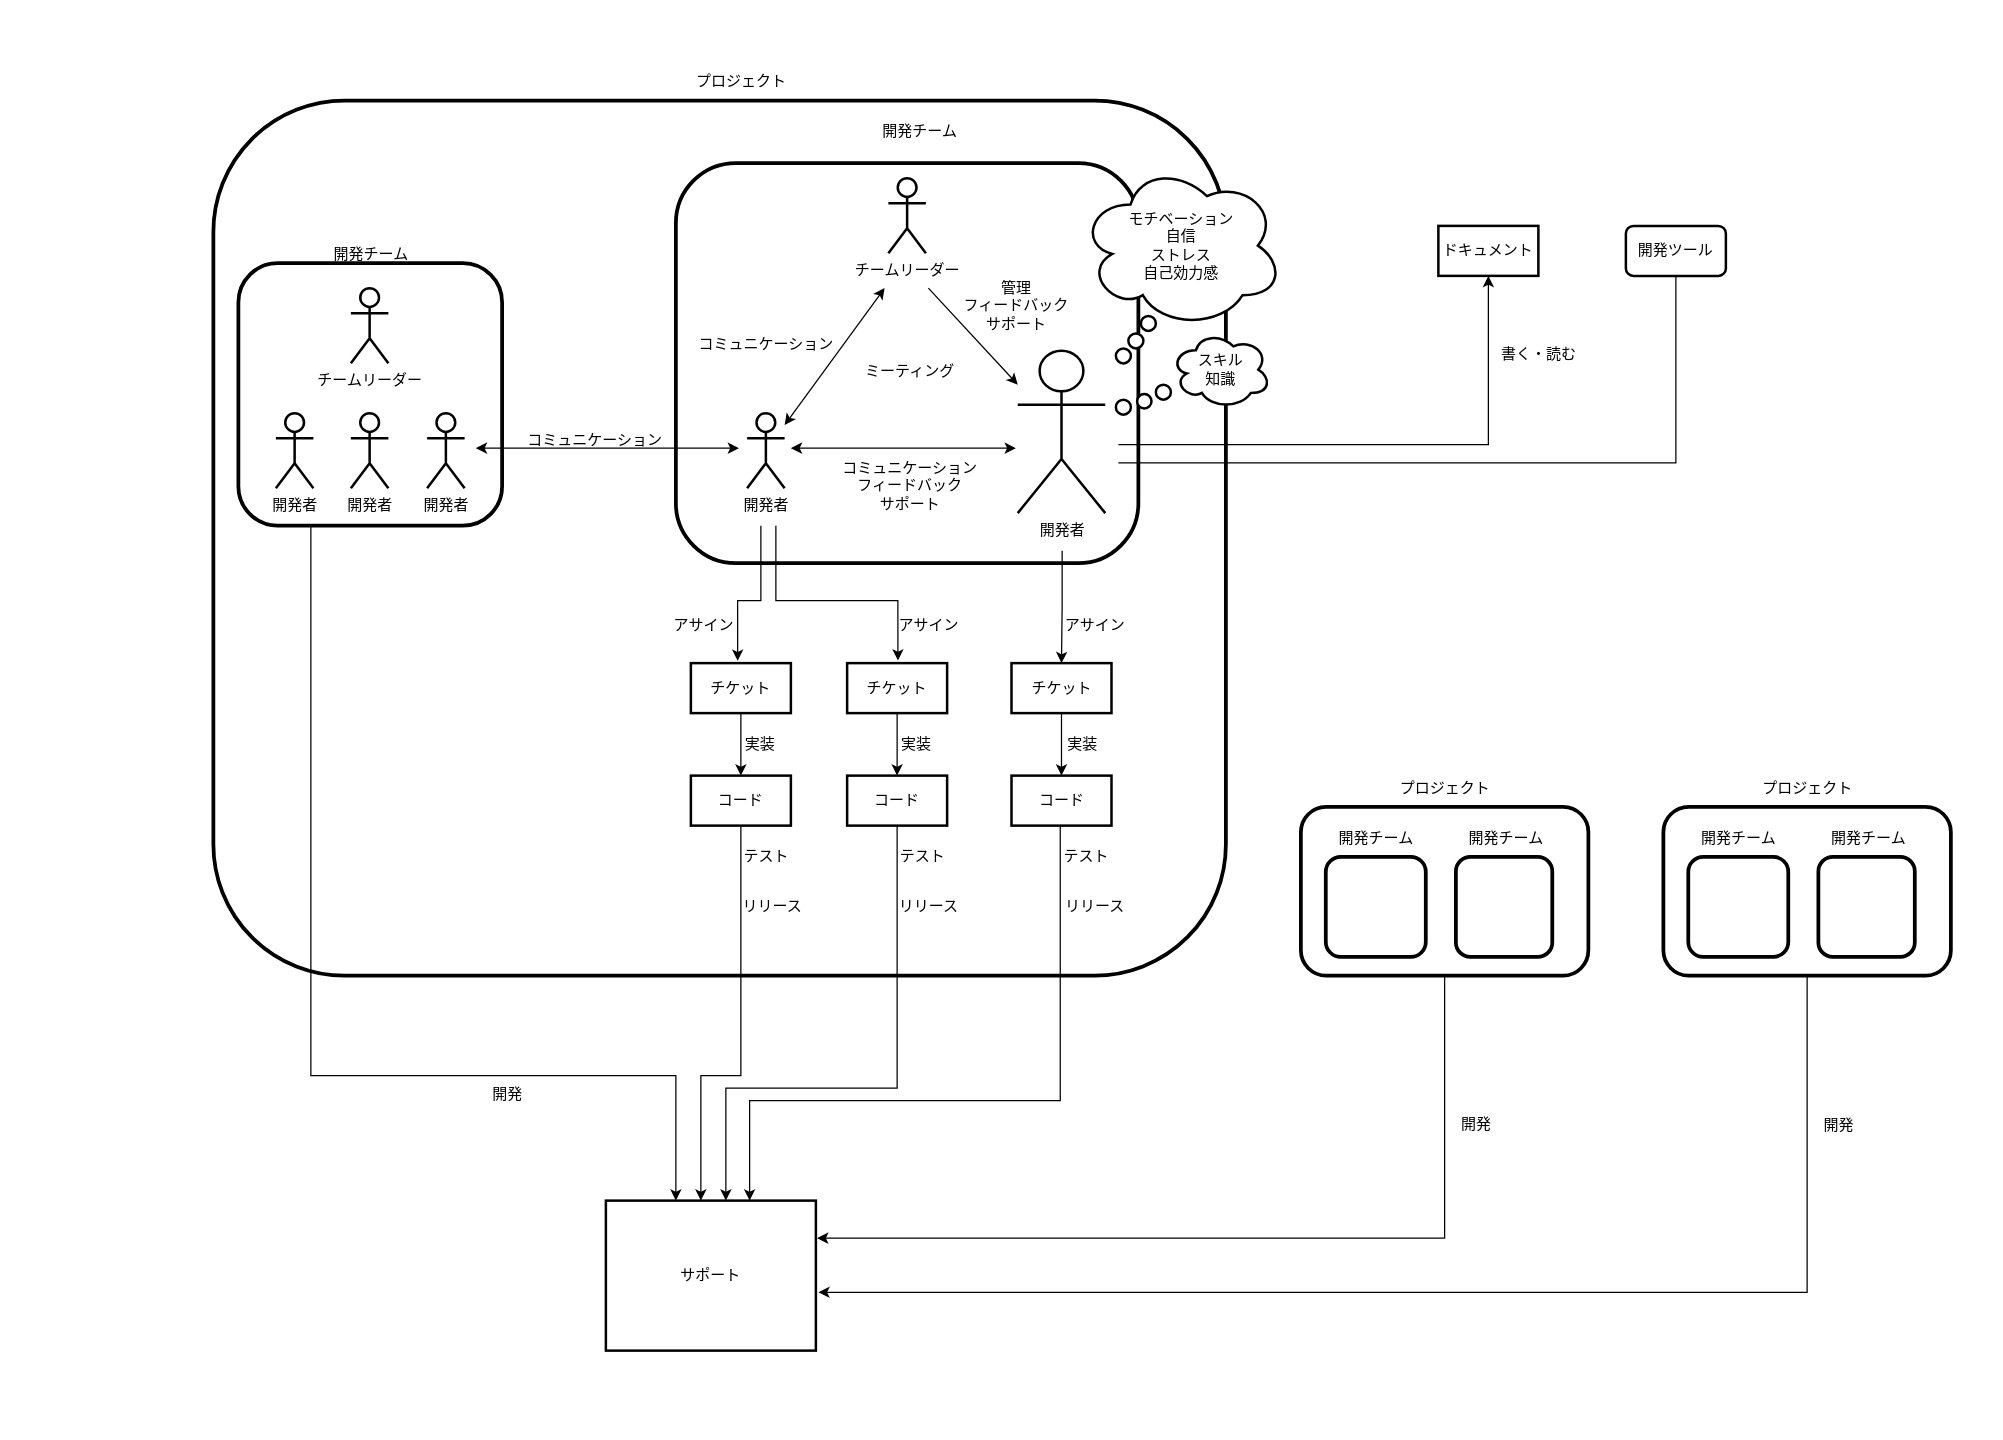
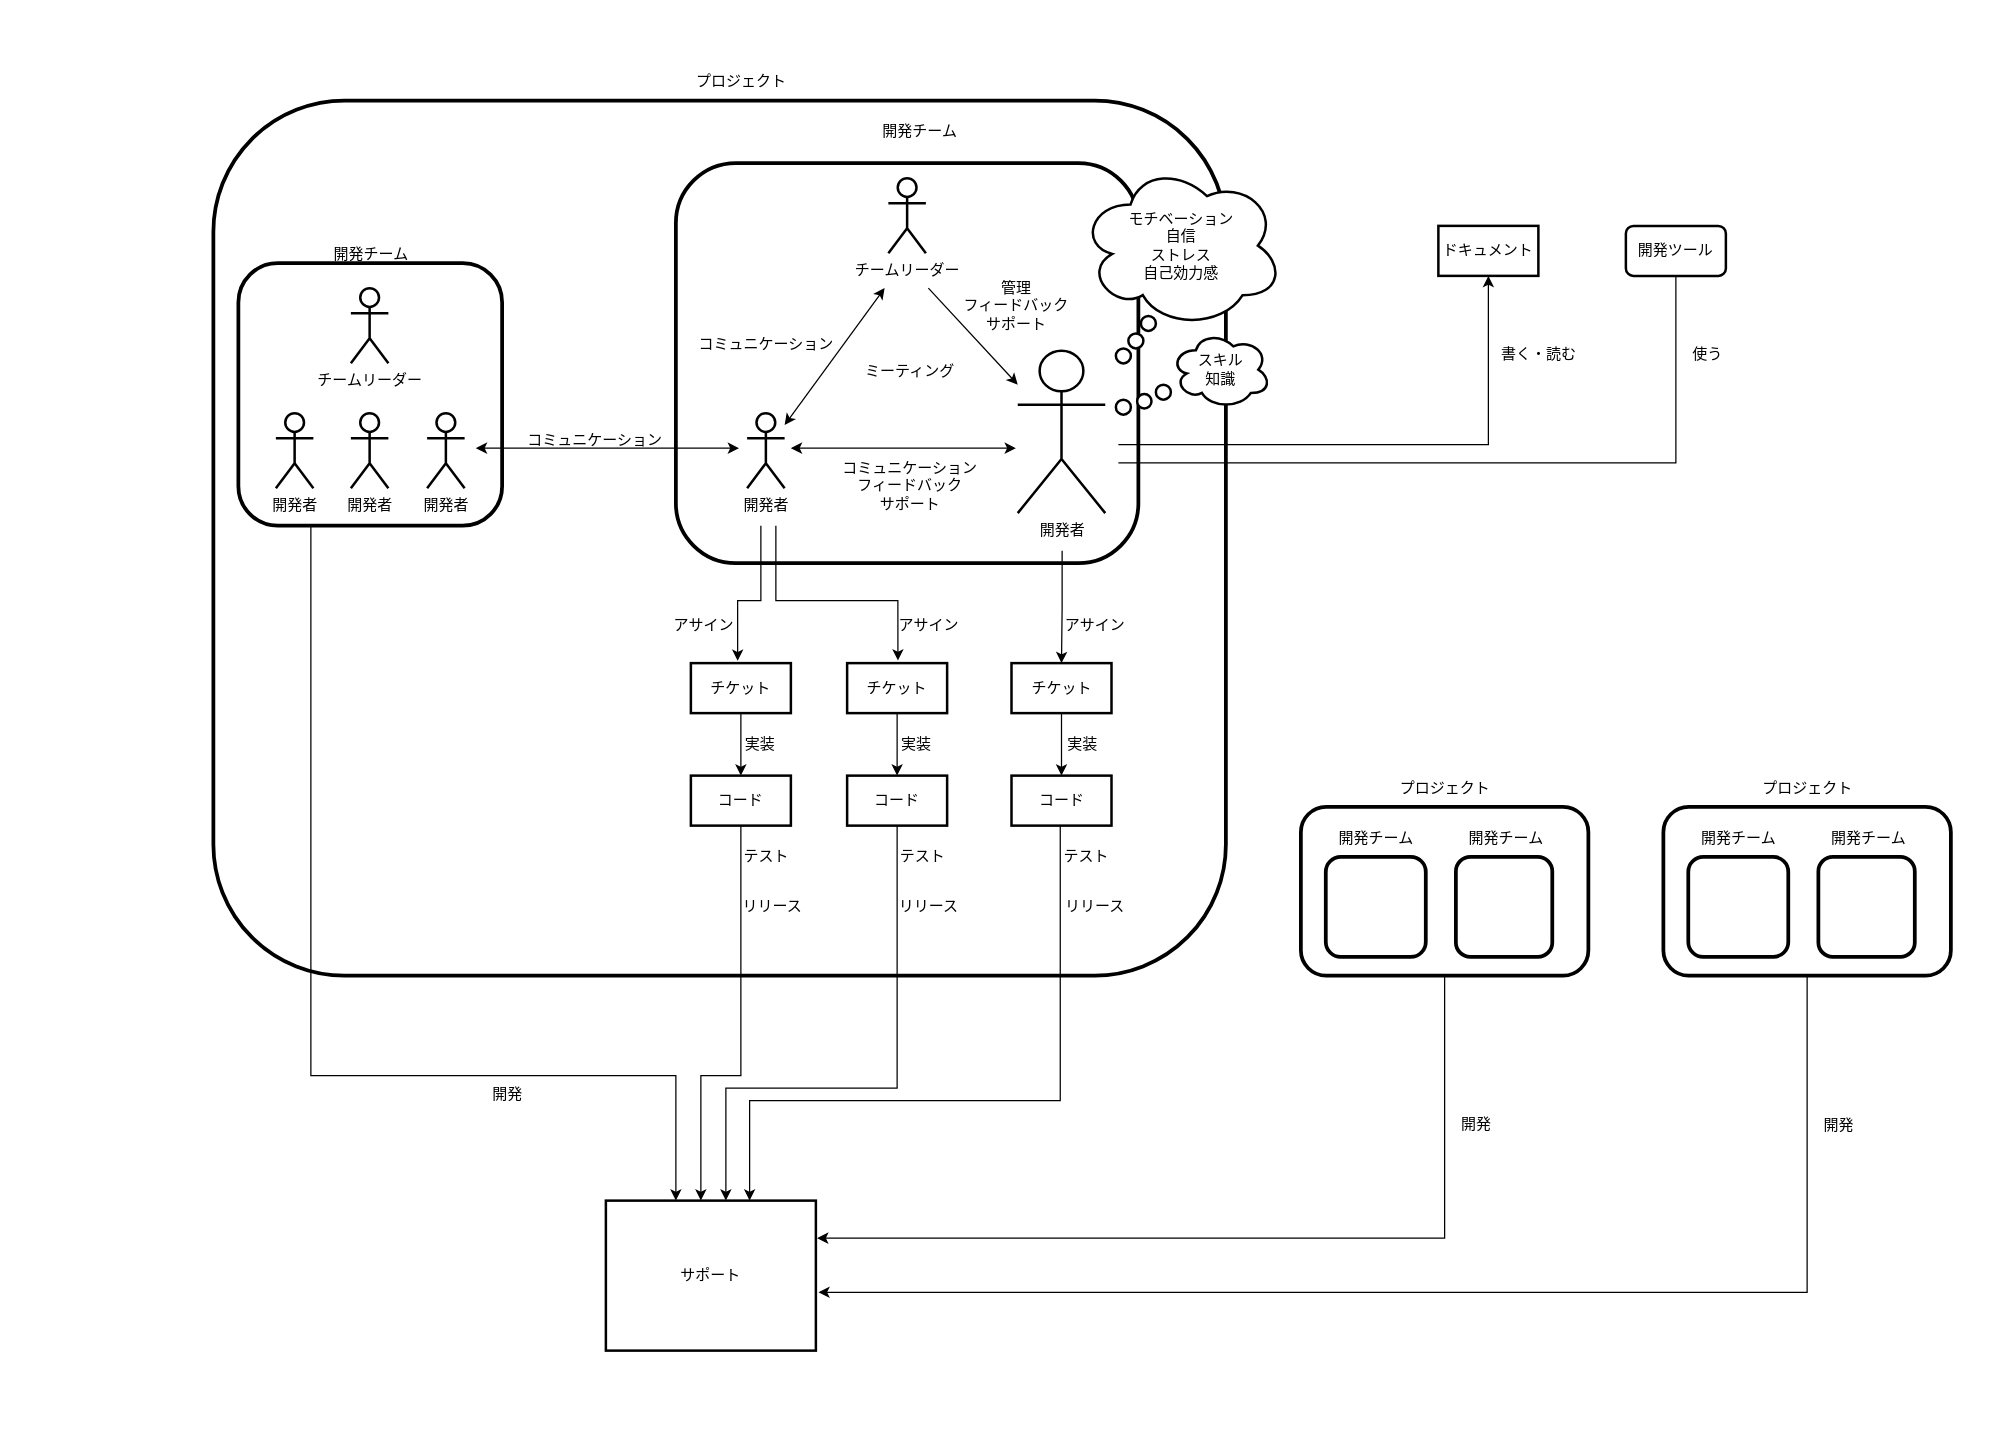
none -> (1707, 355)
